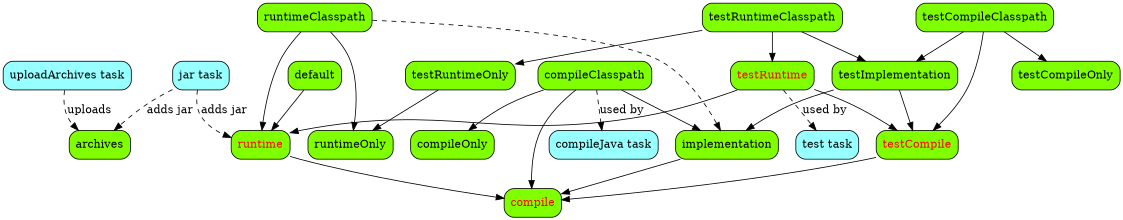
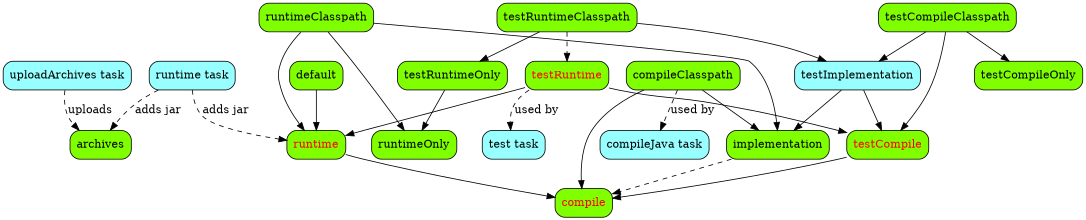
(560, 36) -> (596, 43)
(772, 43) -> (567, 46)
(201, 76) -> (192, 76)
(895, 76) -> (858, 76)
(452, 145) -> none
(625, 175) -> (676, 175)
